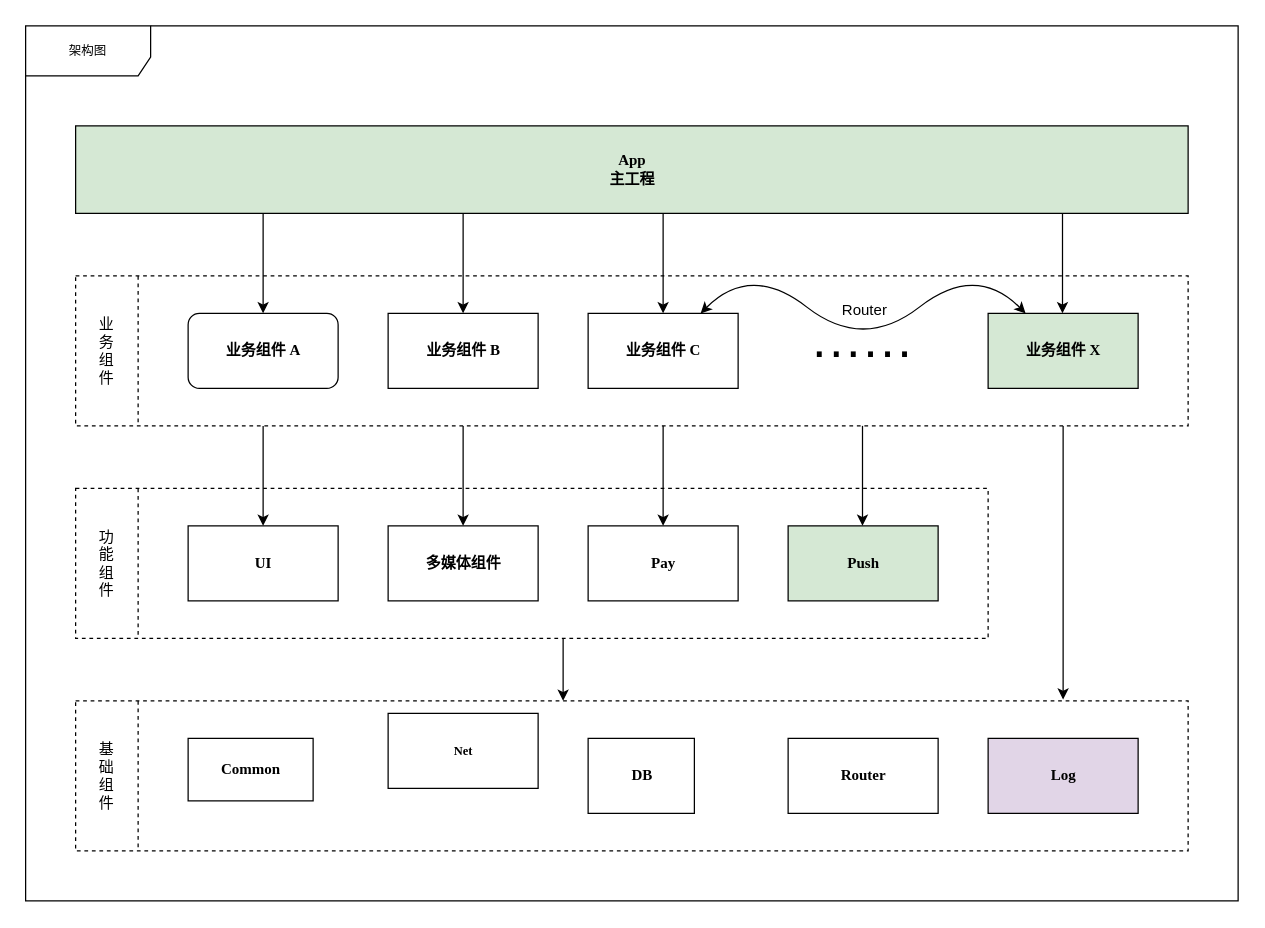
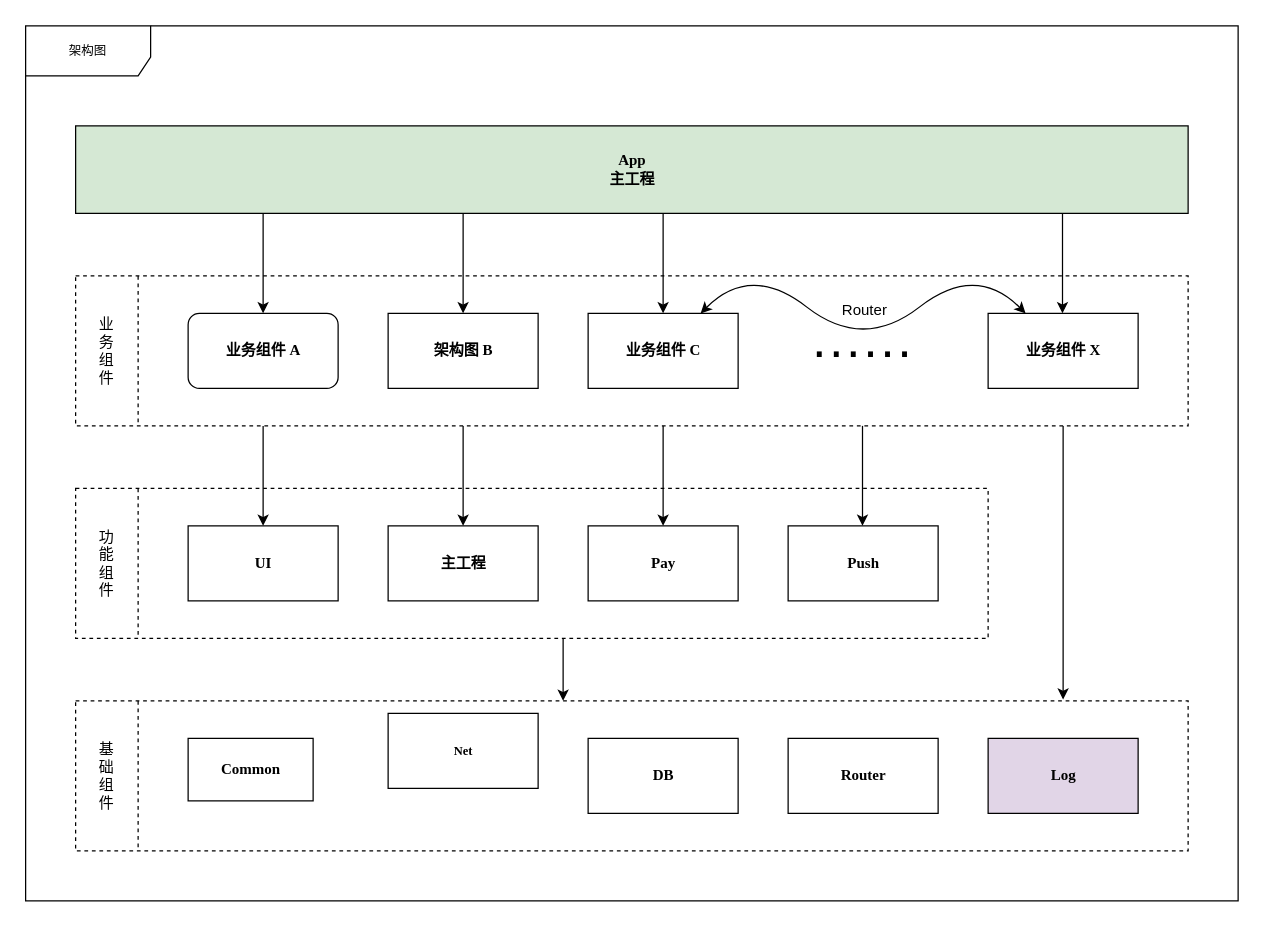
(464, 351) -> (464, 351)
(1063, 351) -> (1063, 351)
(464, 563) -> (464, 563)
(863, 563) -> (863, 563)
(641, 776) -> (663, 776)
